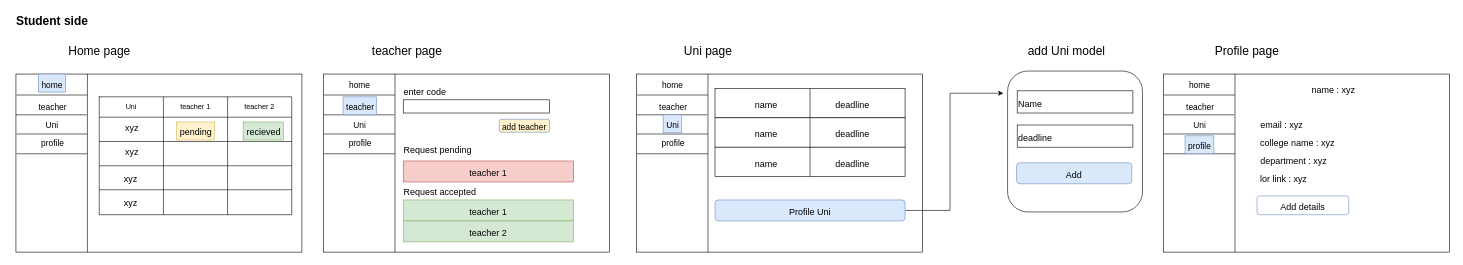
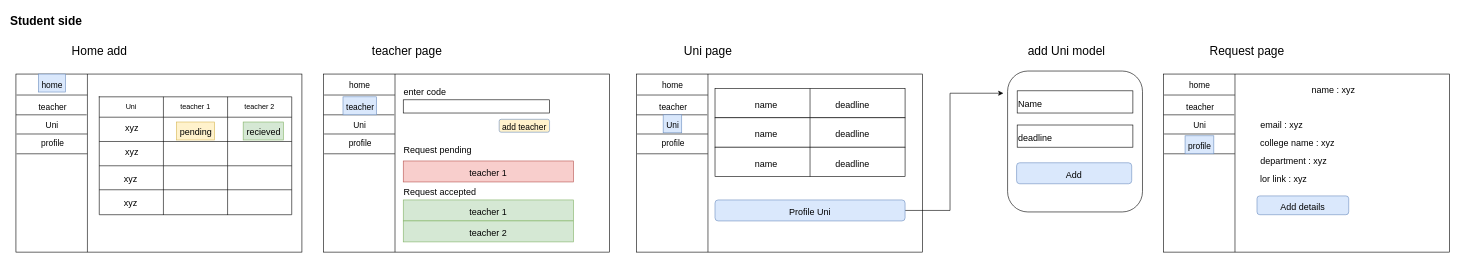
(51, 21) -> (45, 21)
(99, 51) -> (99, 51)
(1247, 51) -> (1247, 51)
(1303, 205) -> (1303, 205)
